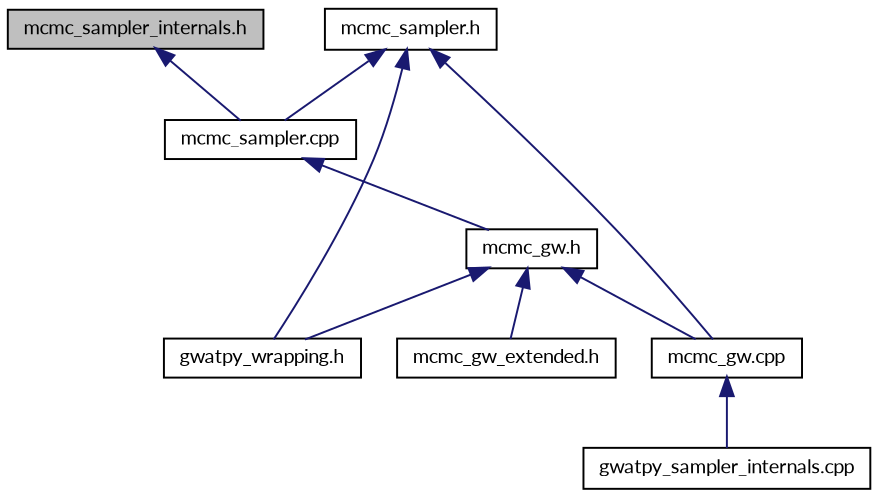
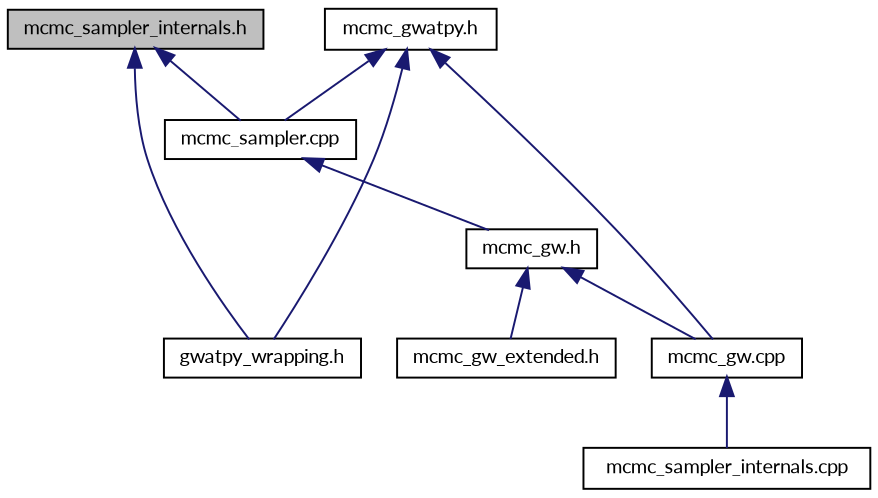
(411, 29) -> (411, 29)
(388, 307) -> (169, 213)
(727, 468) -> (727, 468)
